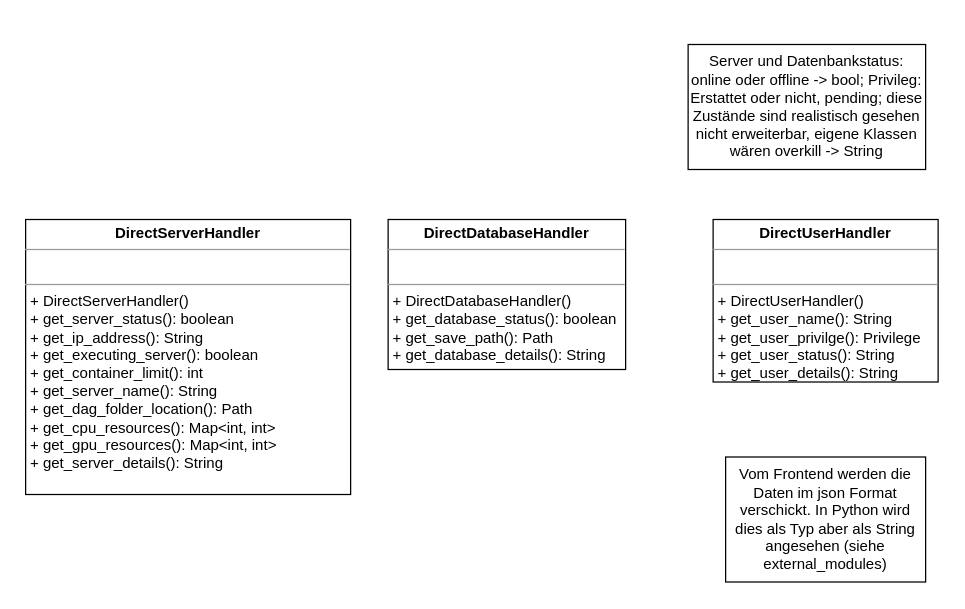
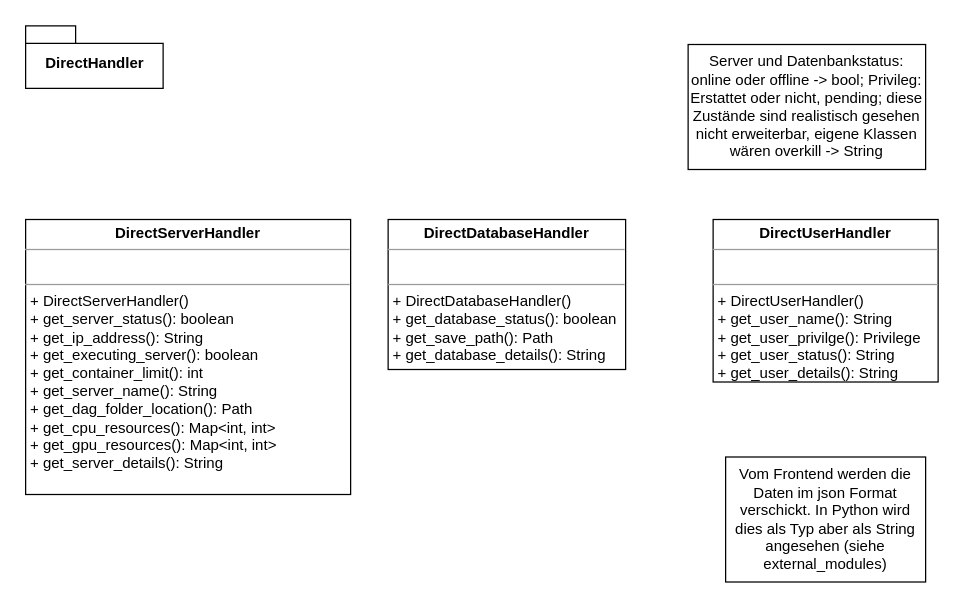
none -> (94, 57)
